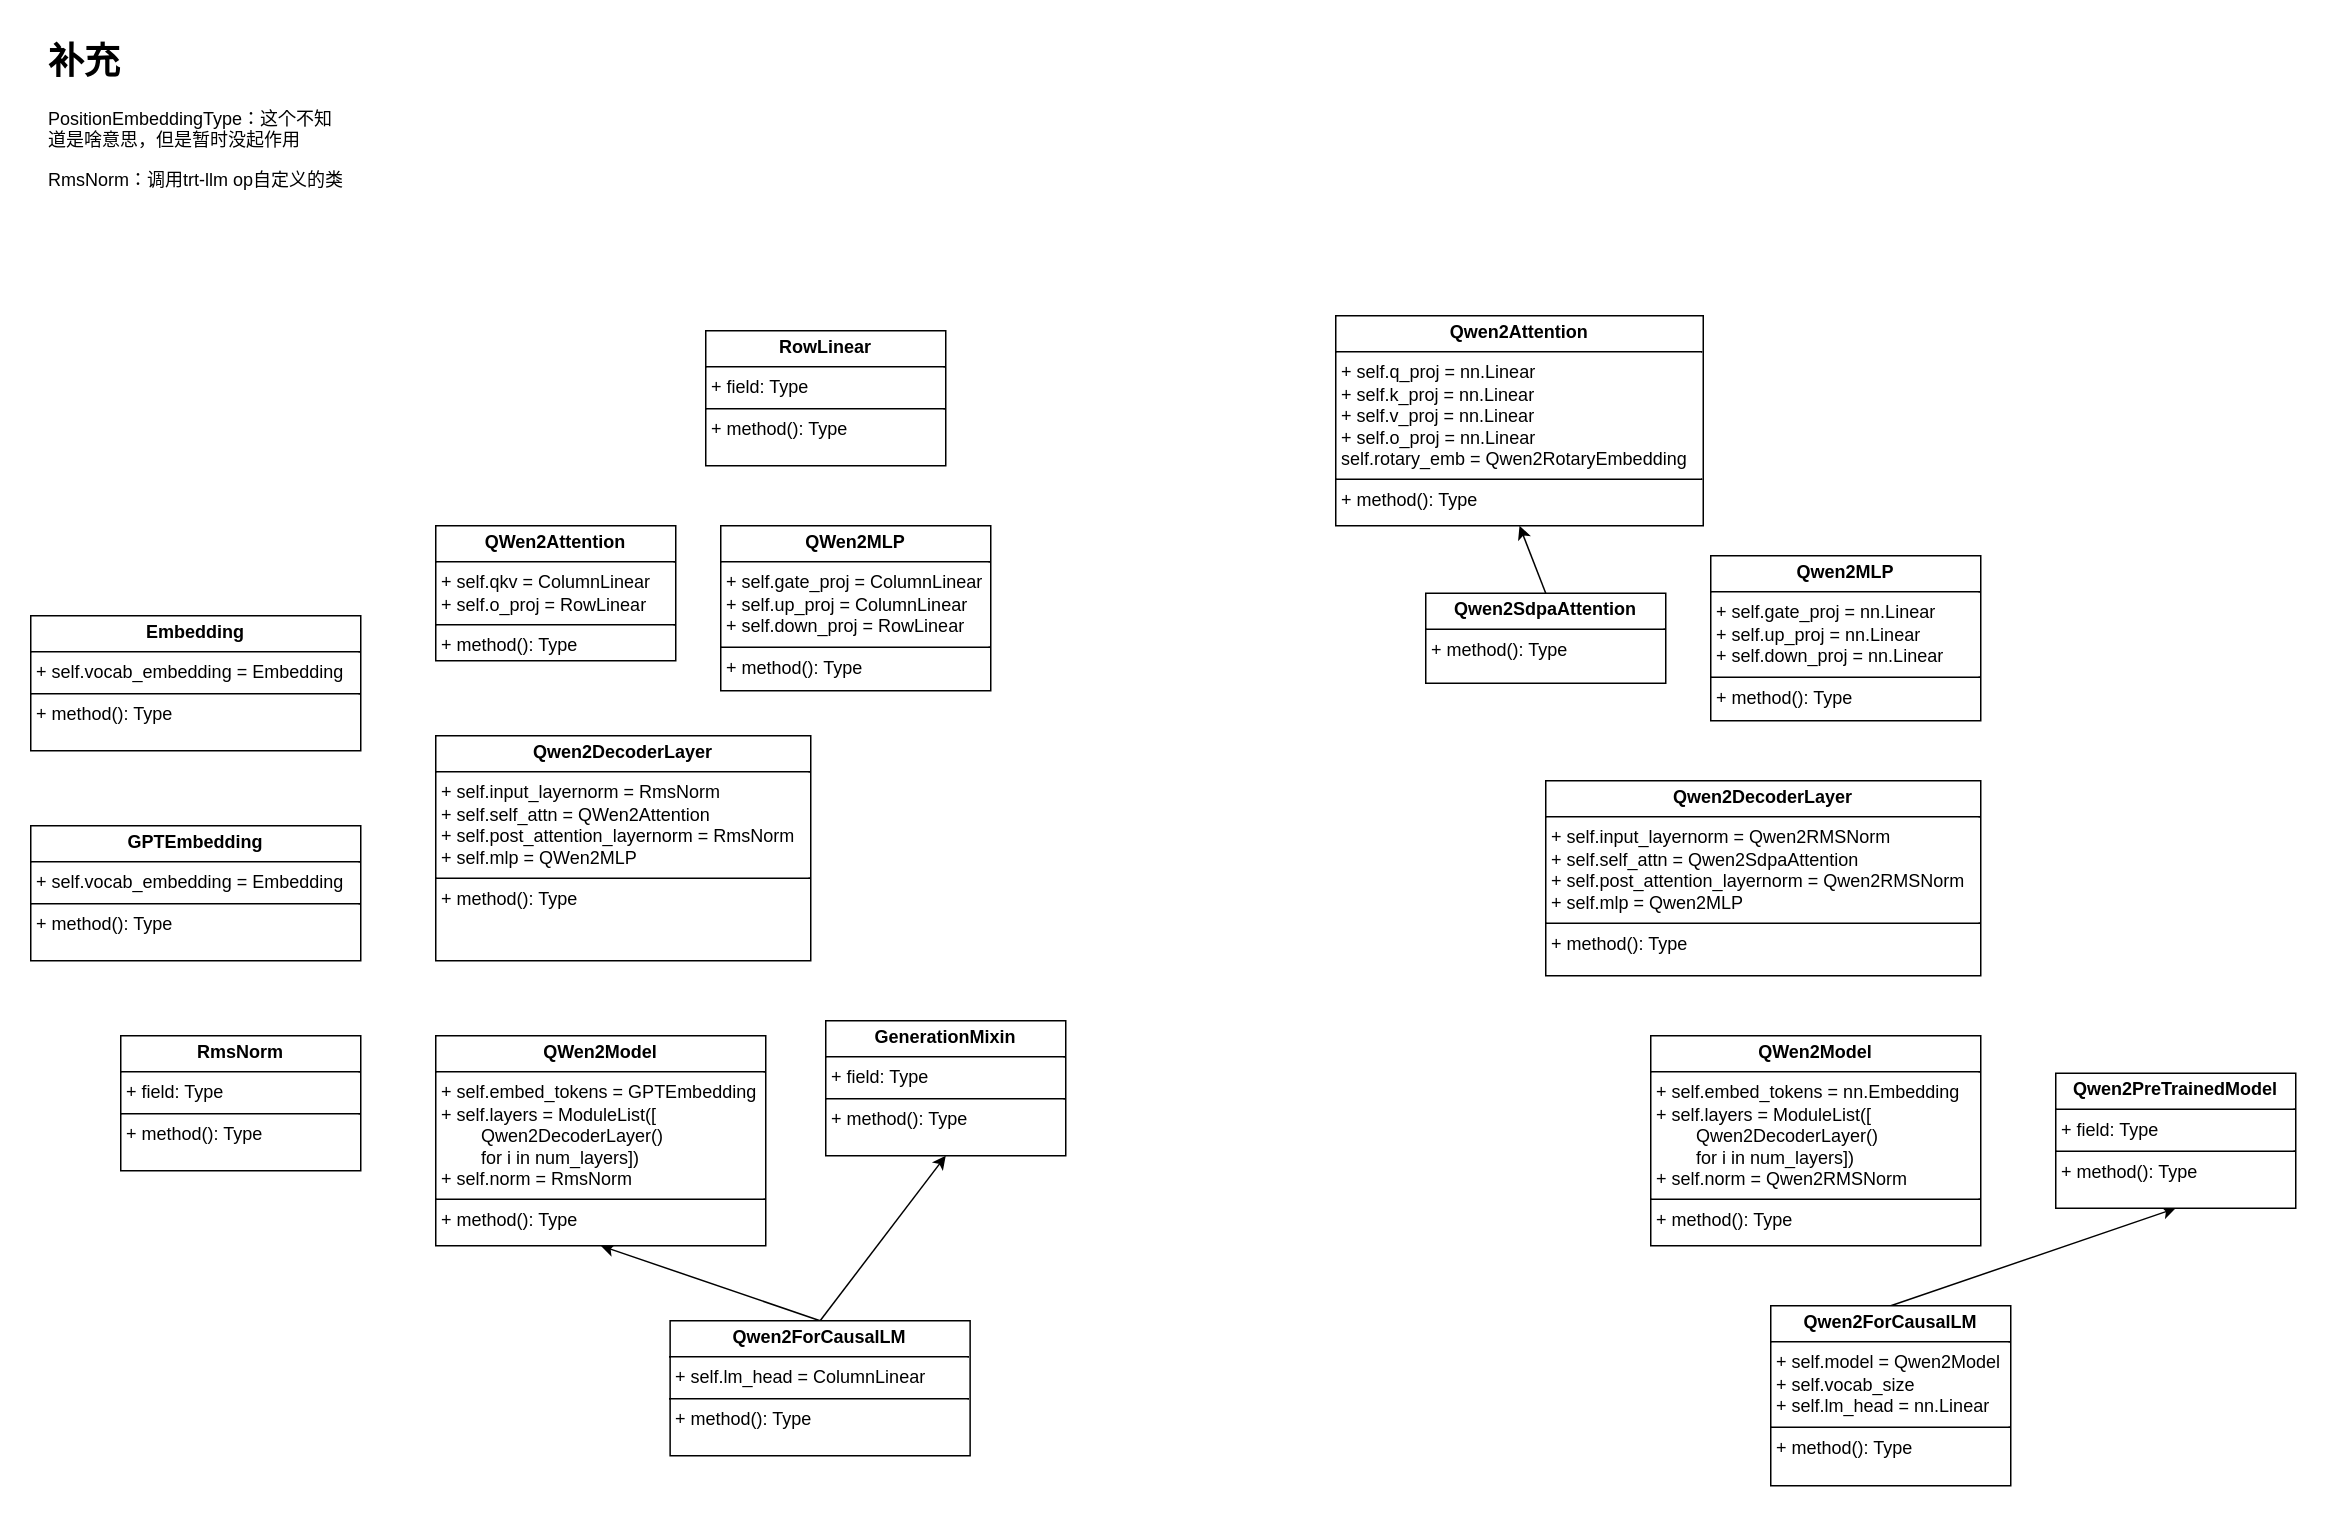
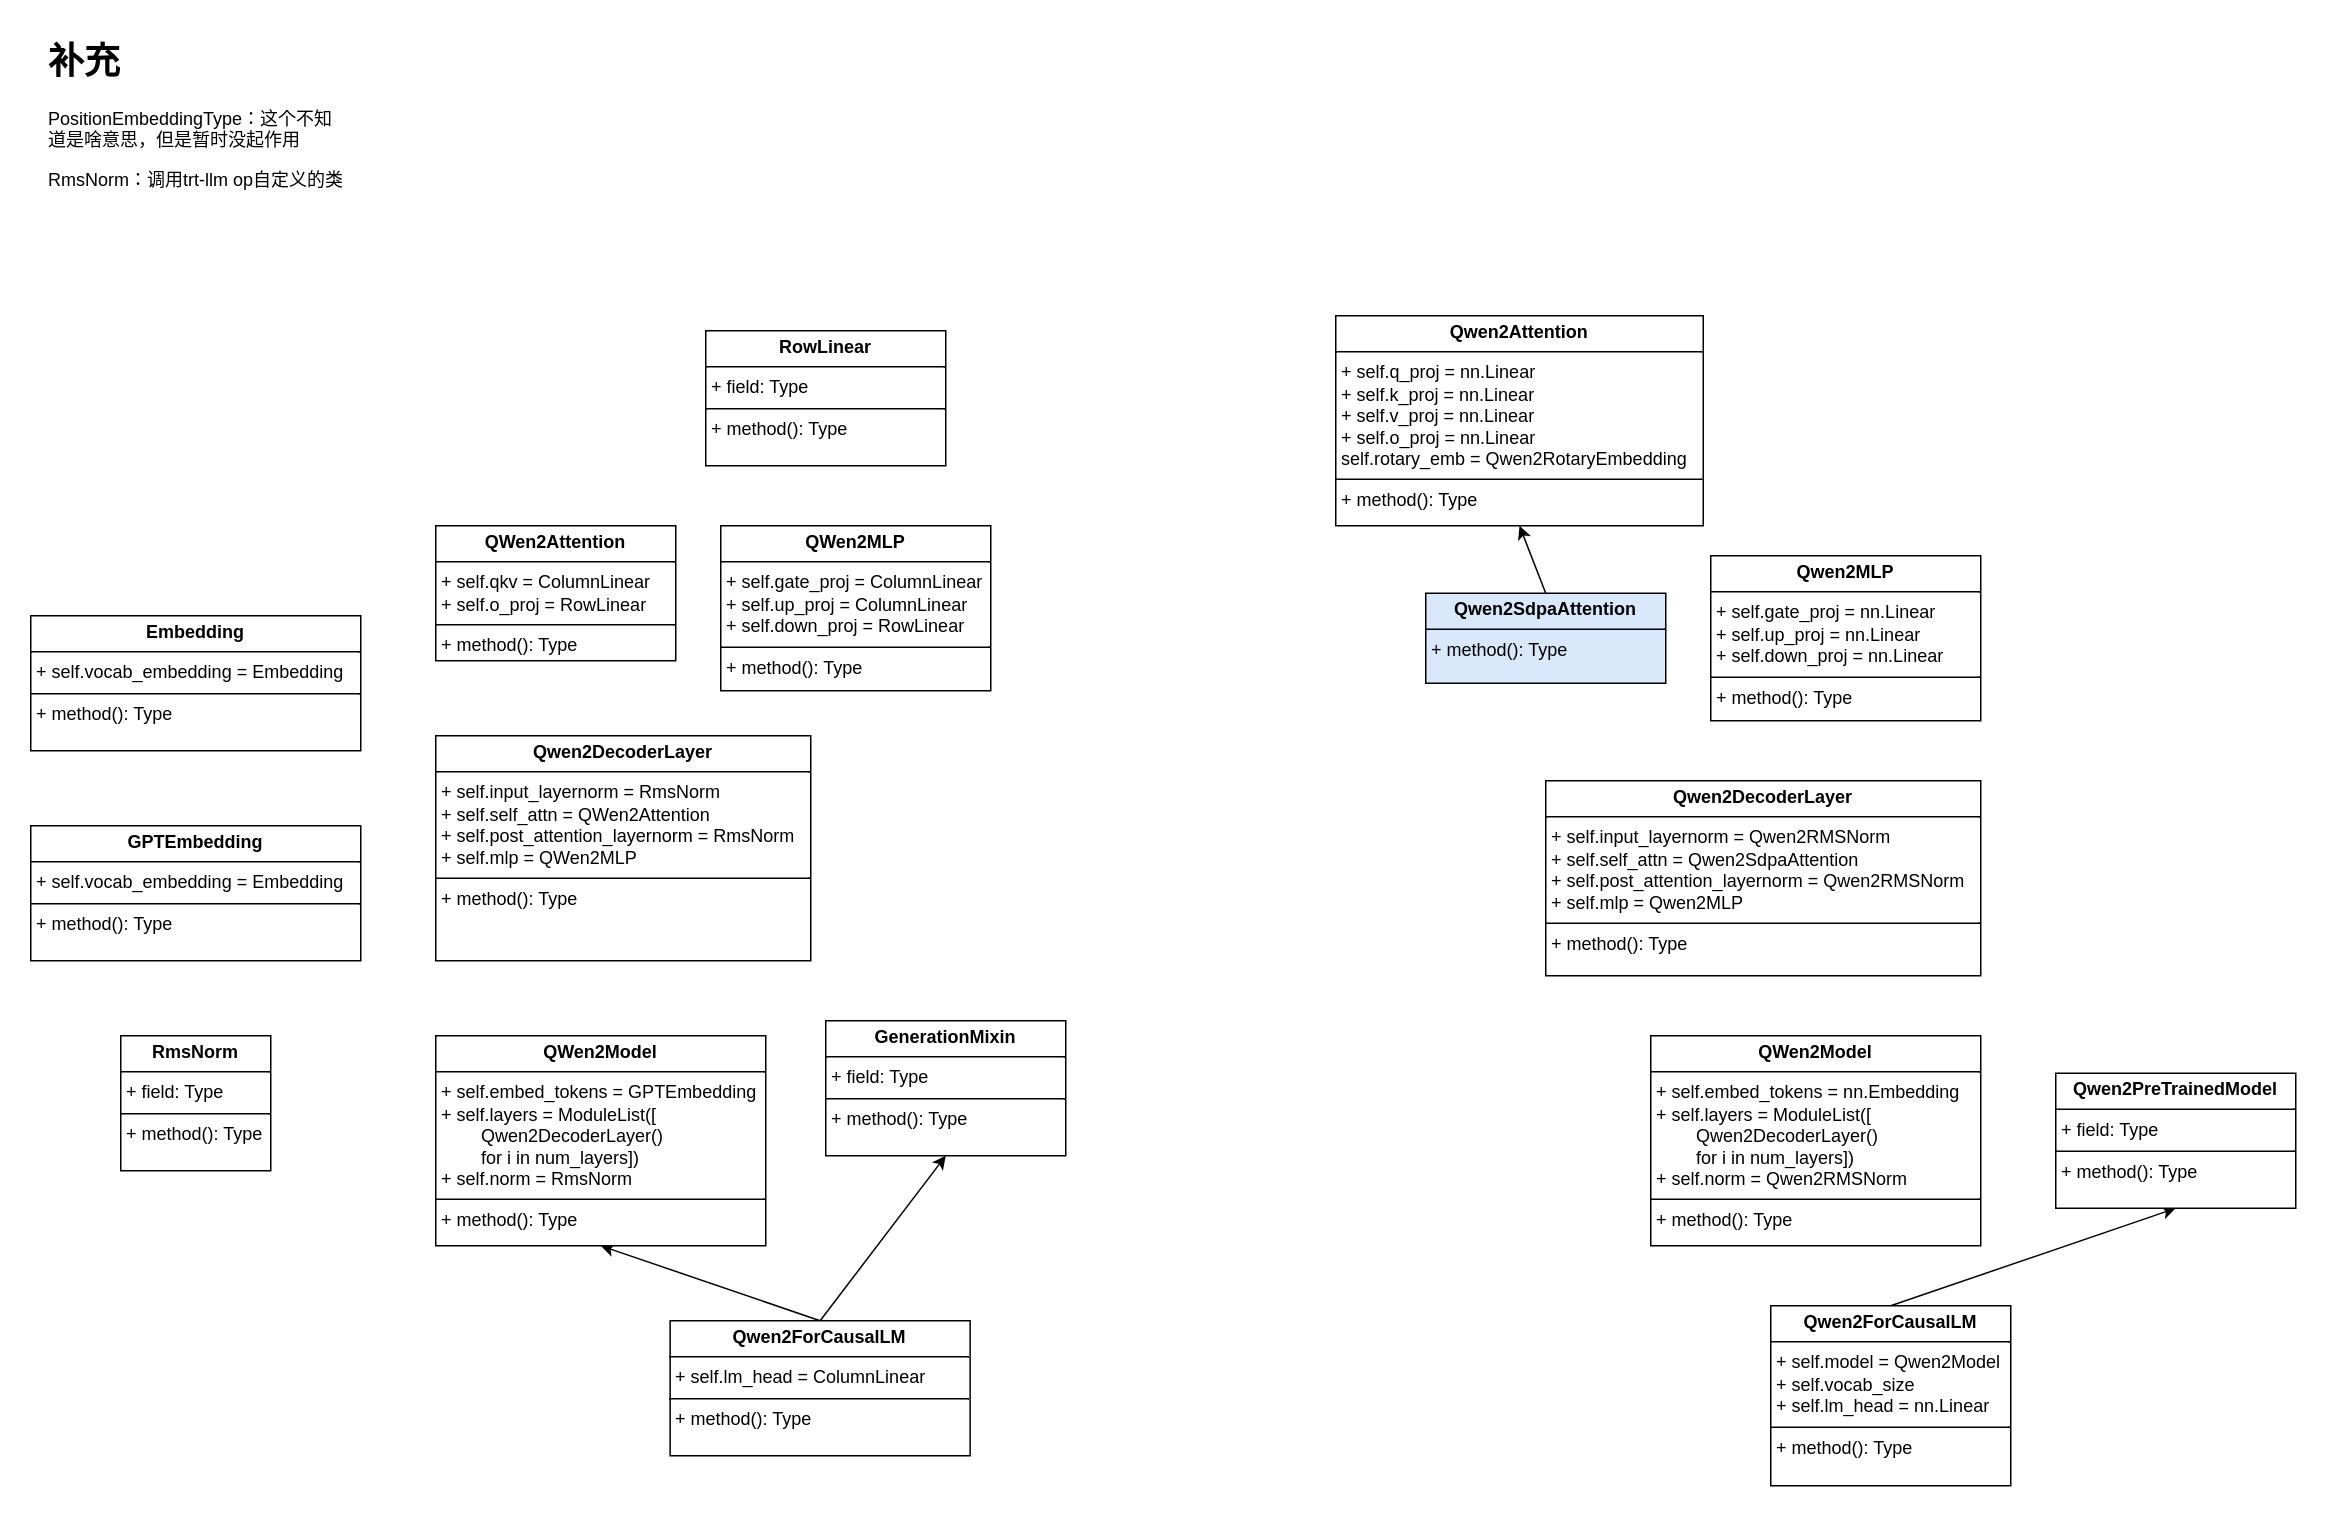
(1546, 638) -> (1546, 638)
(241, 1103) -> (196, 1103)
